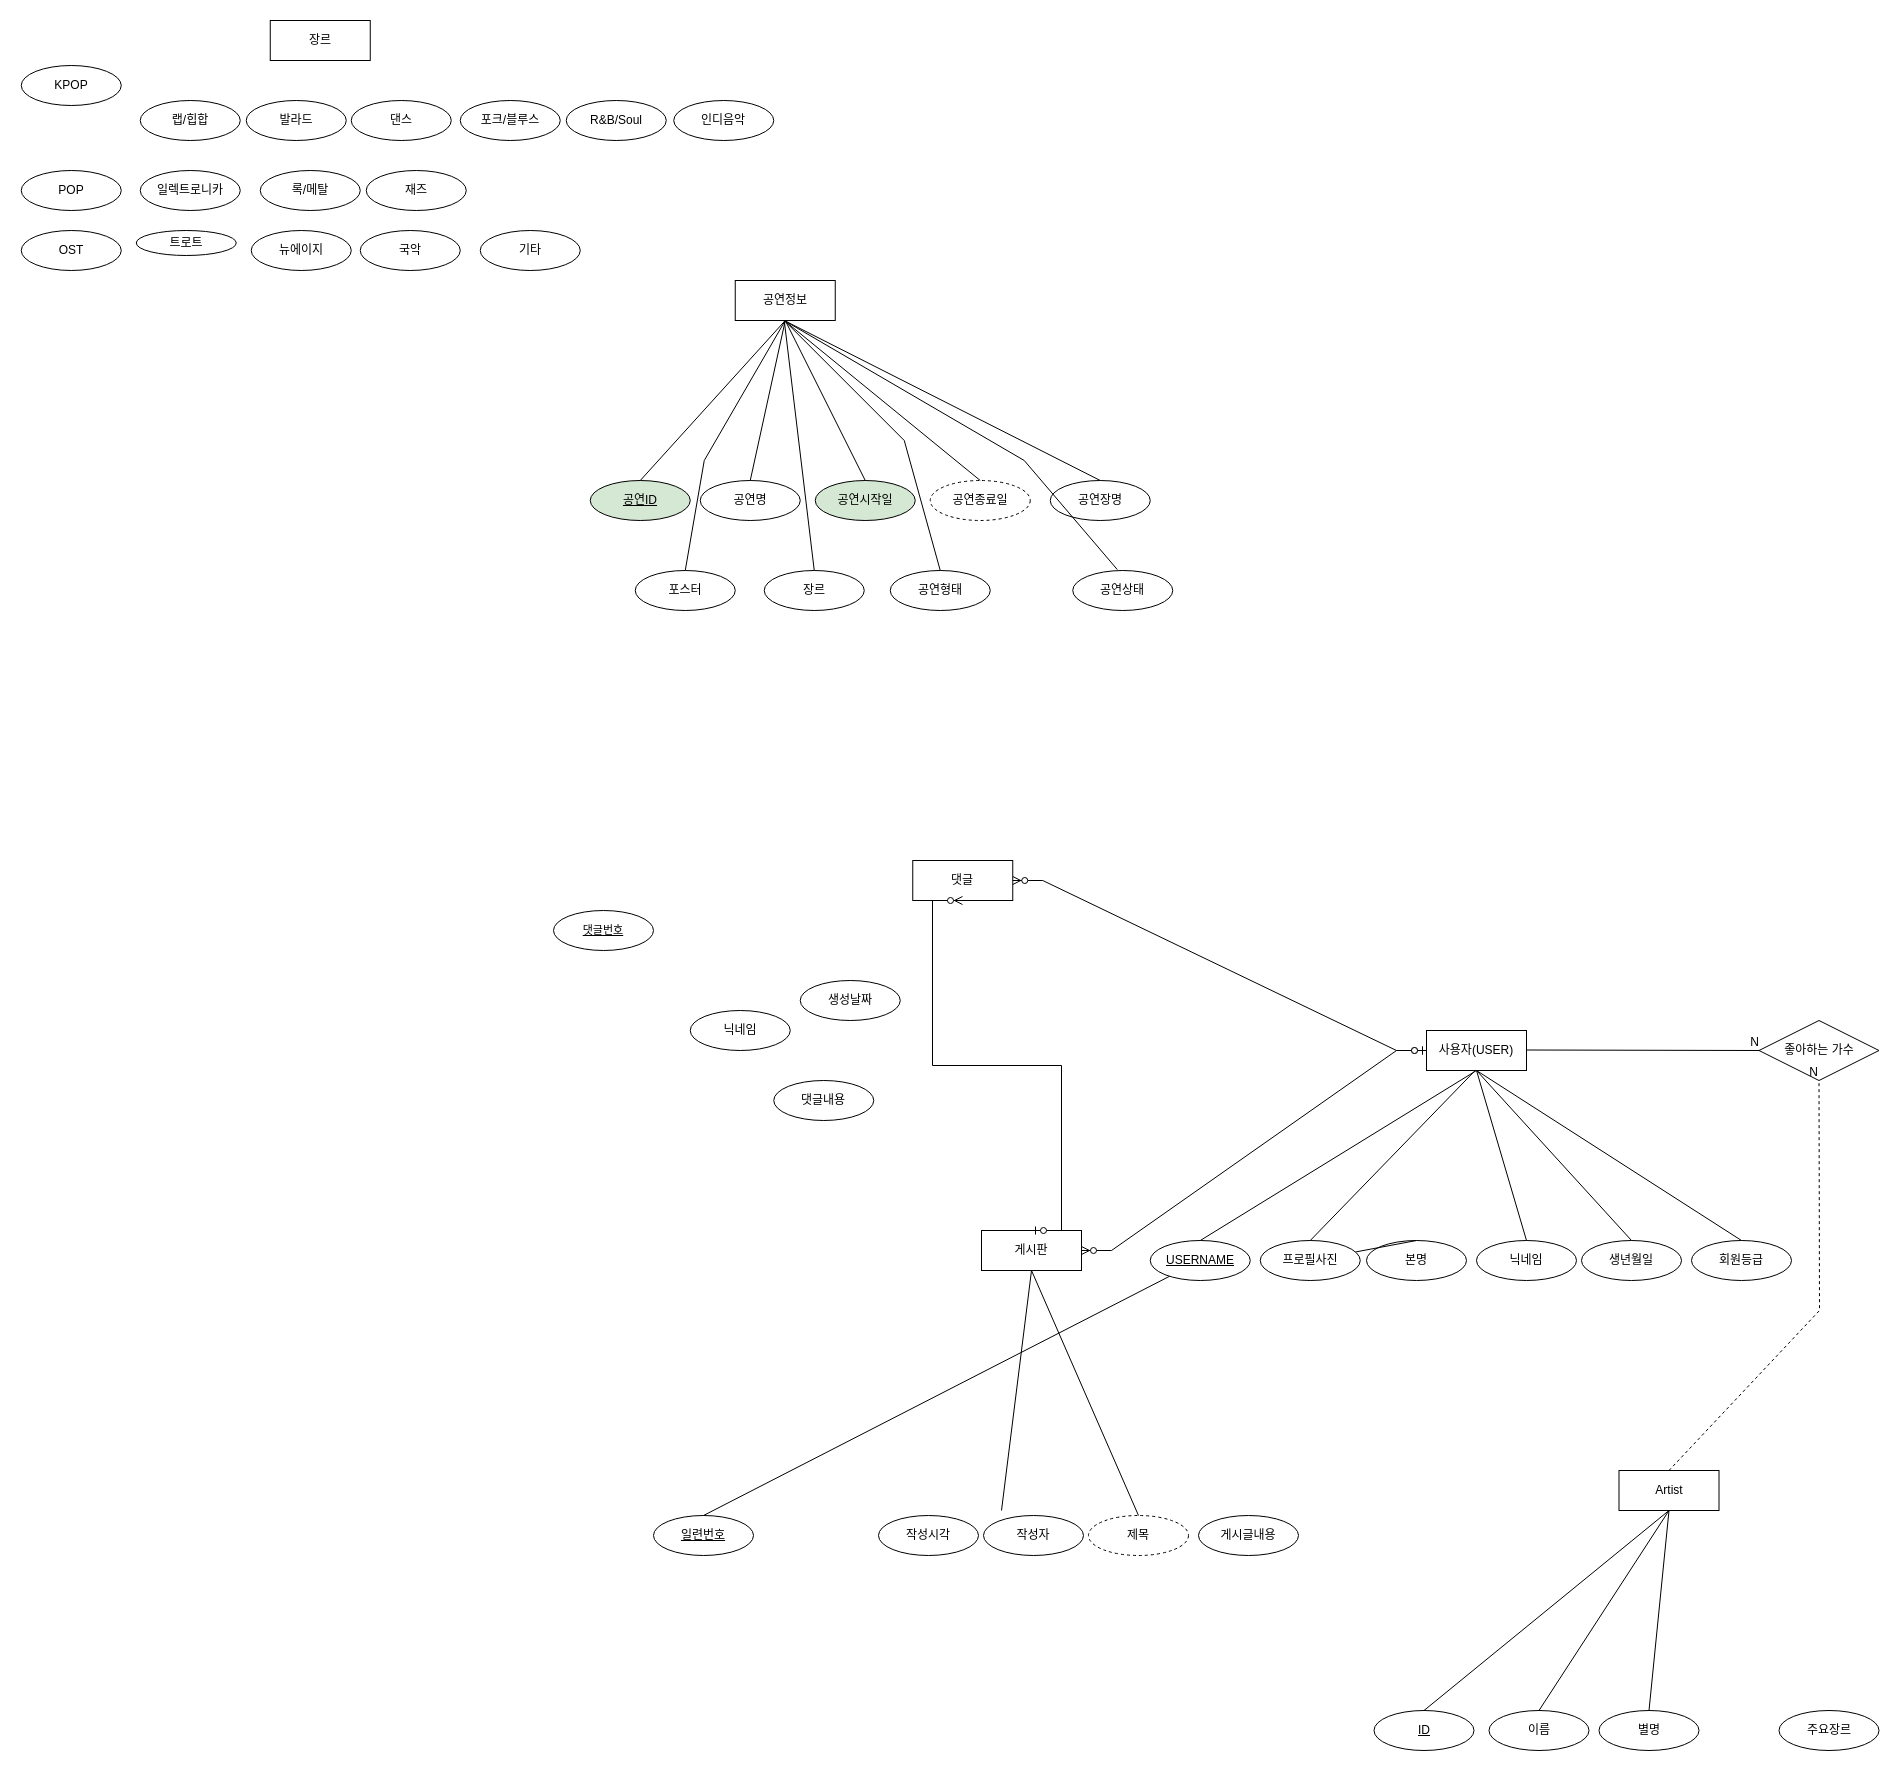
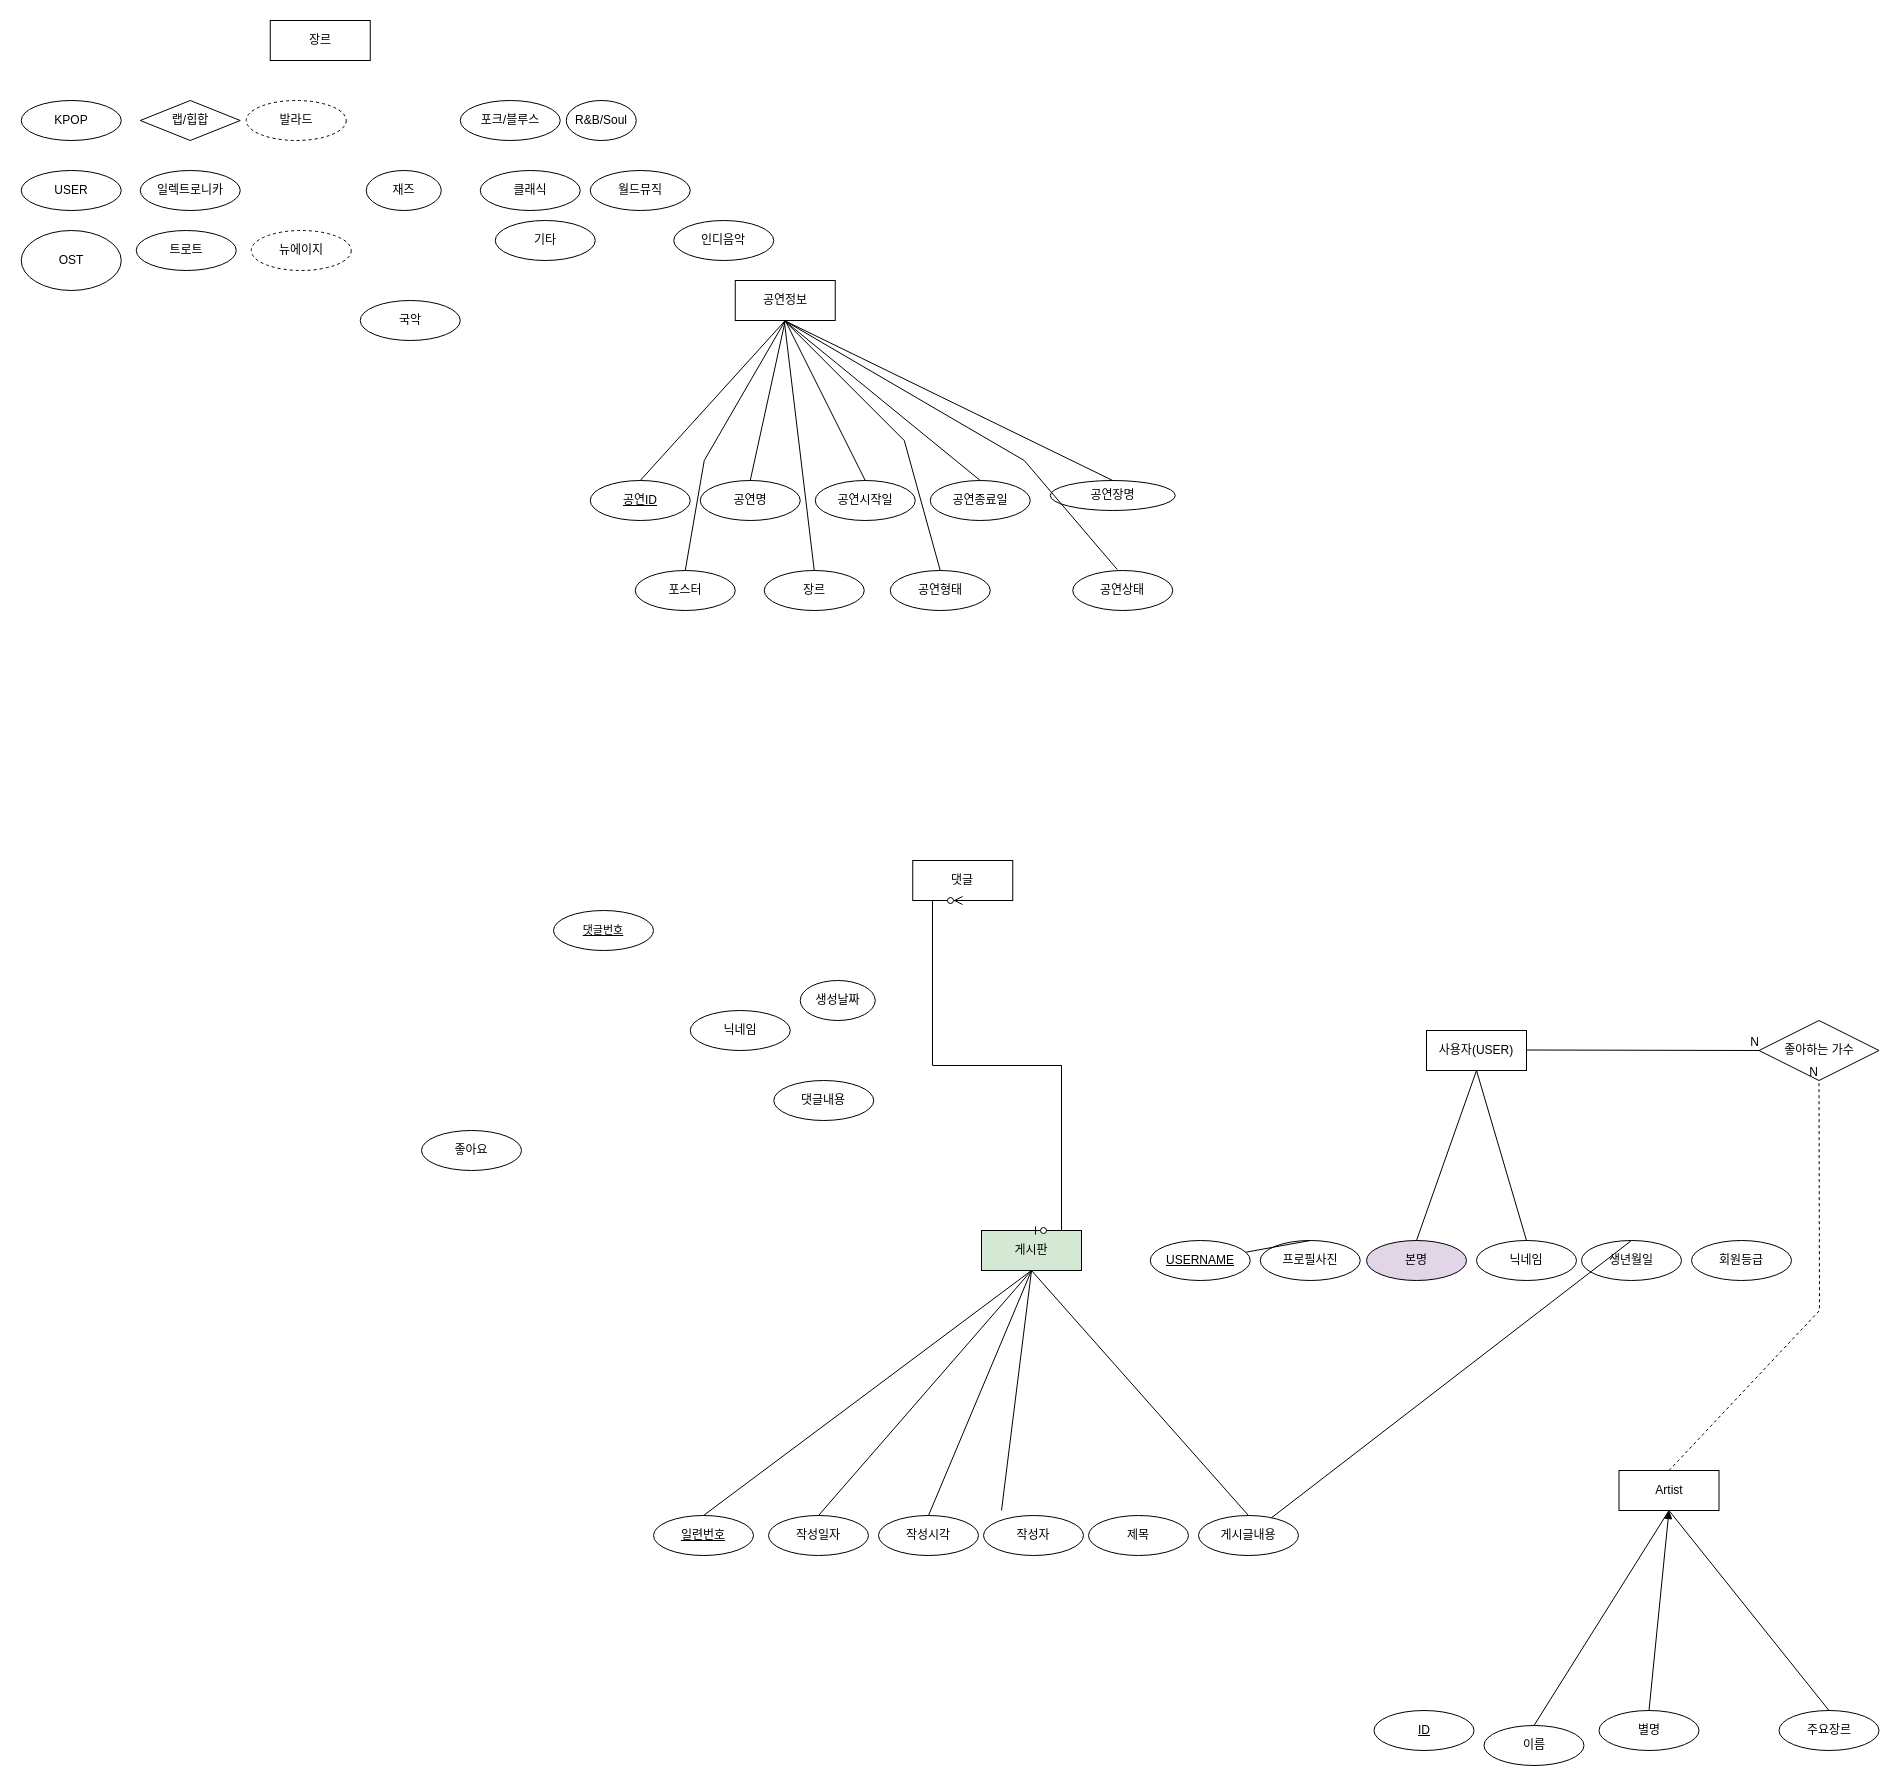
(71, 86) -> (71, 121)
(190, 121) -> (190, 121)
(296, 121) -> (296, 121)
(401, 121) -> none
(616, 121) -> (601, 121)
(724, 121) -> (724, 241)
(72, 191) -> (72, 191)
(310, 191) -> none
(416, 191) -> (404, 191)
none -> (530, 191)
none -> (640, 191)
(186, 243) -> (186, 251)
(71, 251) -> (71, 261)
(301, 251) -> (301, 251)
(410, 251) -> (410, 321)
(530, 251) -> (545, 241)
(640, 501) -> (640, 501)
(865, 501) -> (865, 501)
(980, 501) -> (980, 501)
(1100, 501) -> (1113, 496)
(1205, 959) -> none
(850, 1001) -> (838, 1001)
none -> (472, 1151)
(1557, 1158) -> (1452, 1379)
(1612, 1158) -> none
(1390, 1159) -> (1279, 1246)
(1241, 1160) -> none
(1331, 1160) -> none
(1386, 1246) -> (1446, 1157)
(1032, 1251) -> (1032, 1251)
(1417, 1261) -> (1417, 1261)
(1041, 1342) -> (864, 1396)
none -> (1142, 1395)
none -> (922, 1396)
(1086, 1396) -> none
none -> (978, 1397)
(1668, 1518) -> (1668, 1520)
none -> (819, 1536)
(1139, 1536) -> (1139, 1536)
(1544, 1612) -> none
none -> (1750, 1612)
(1539, 1731) -> (1534, 1746)
